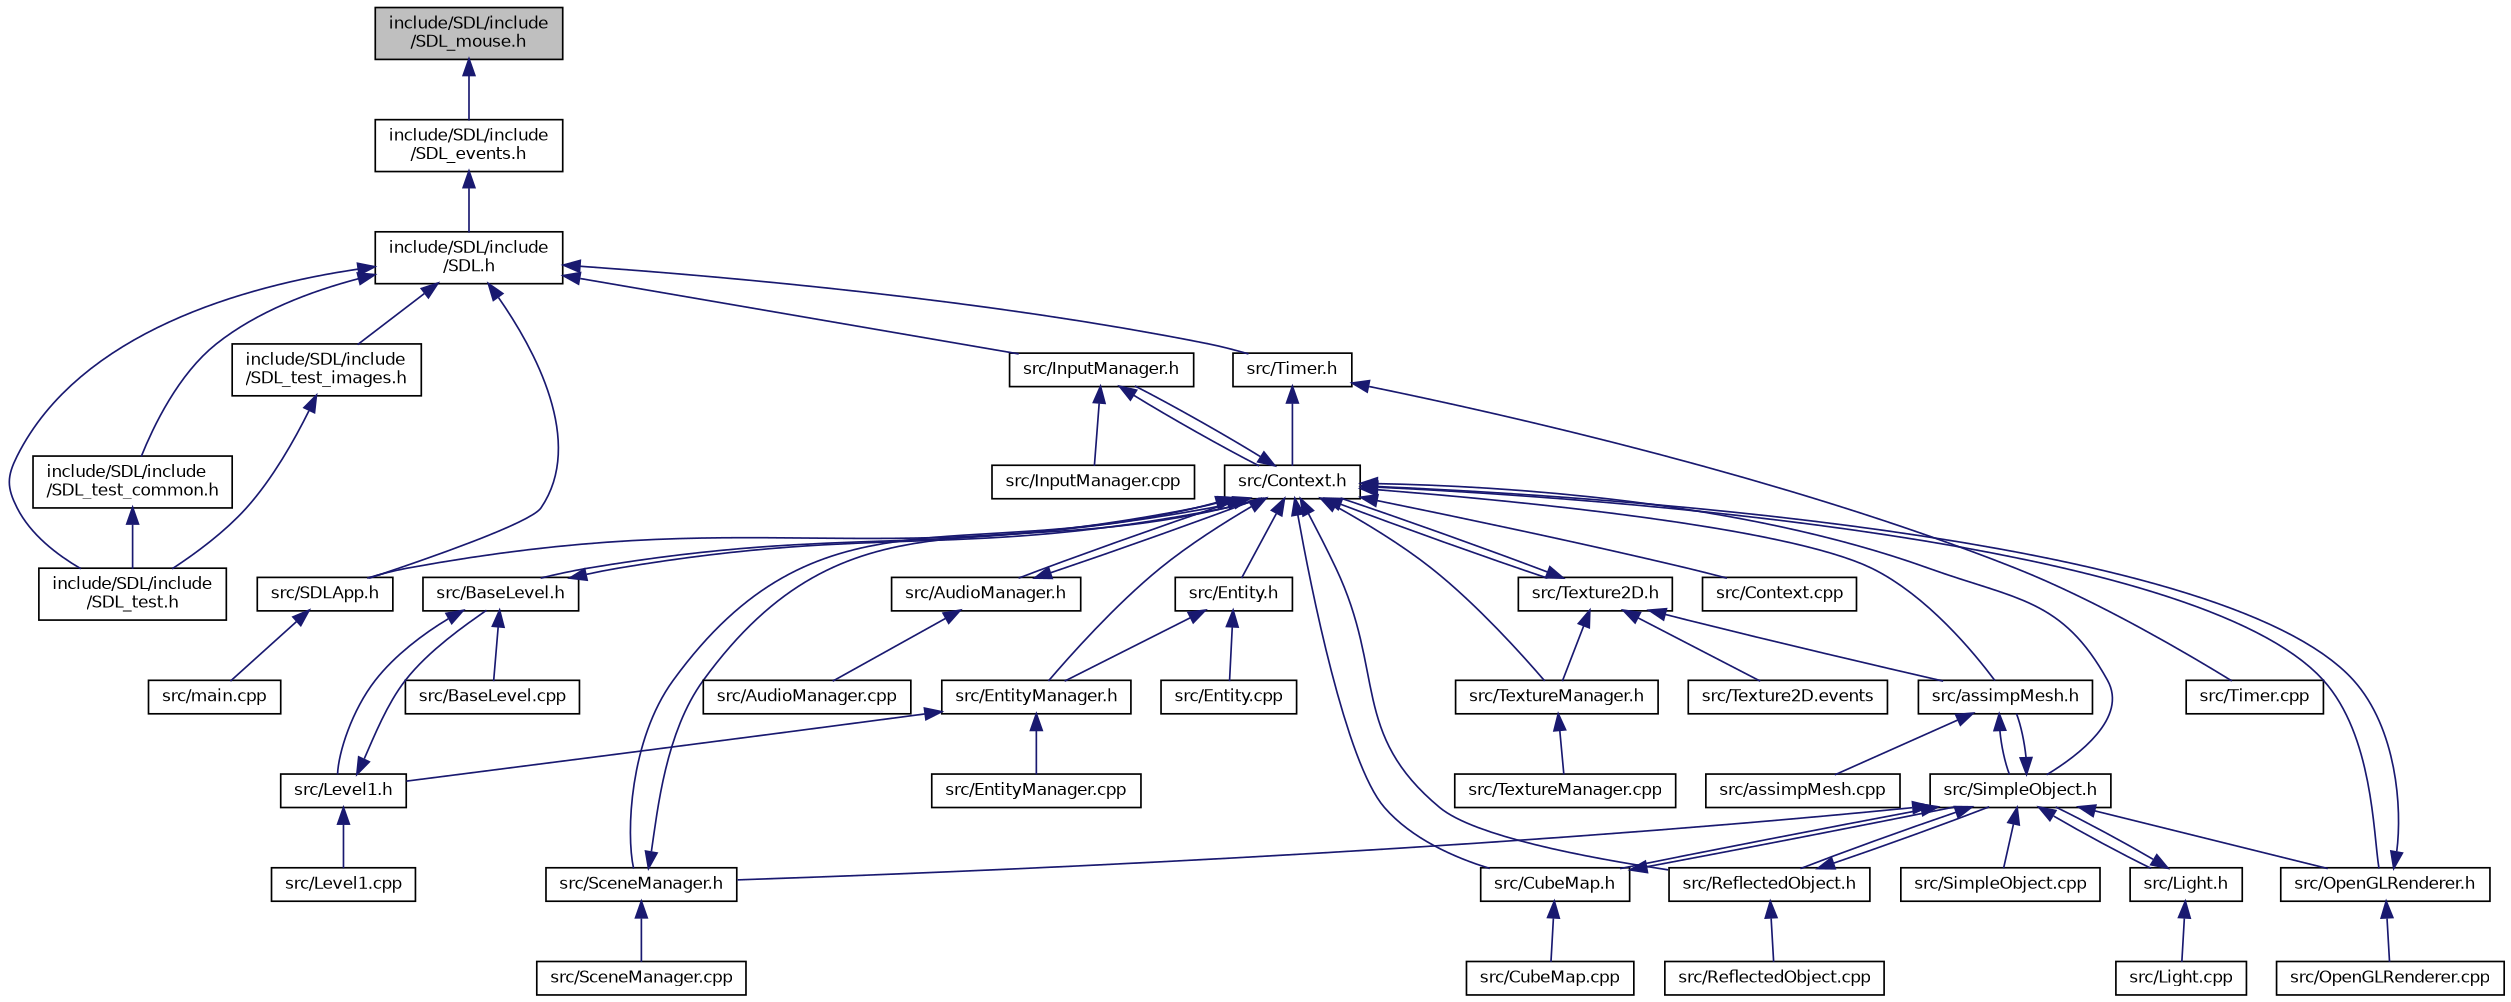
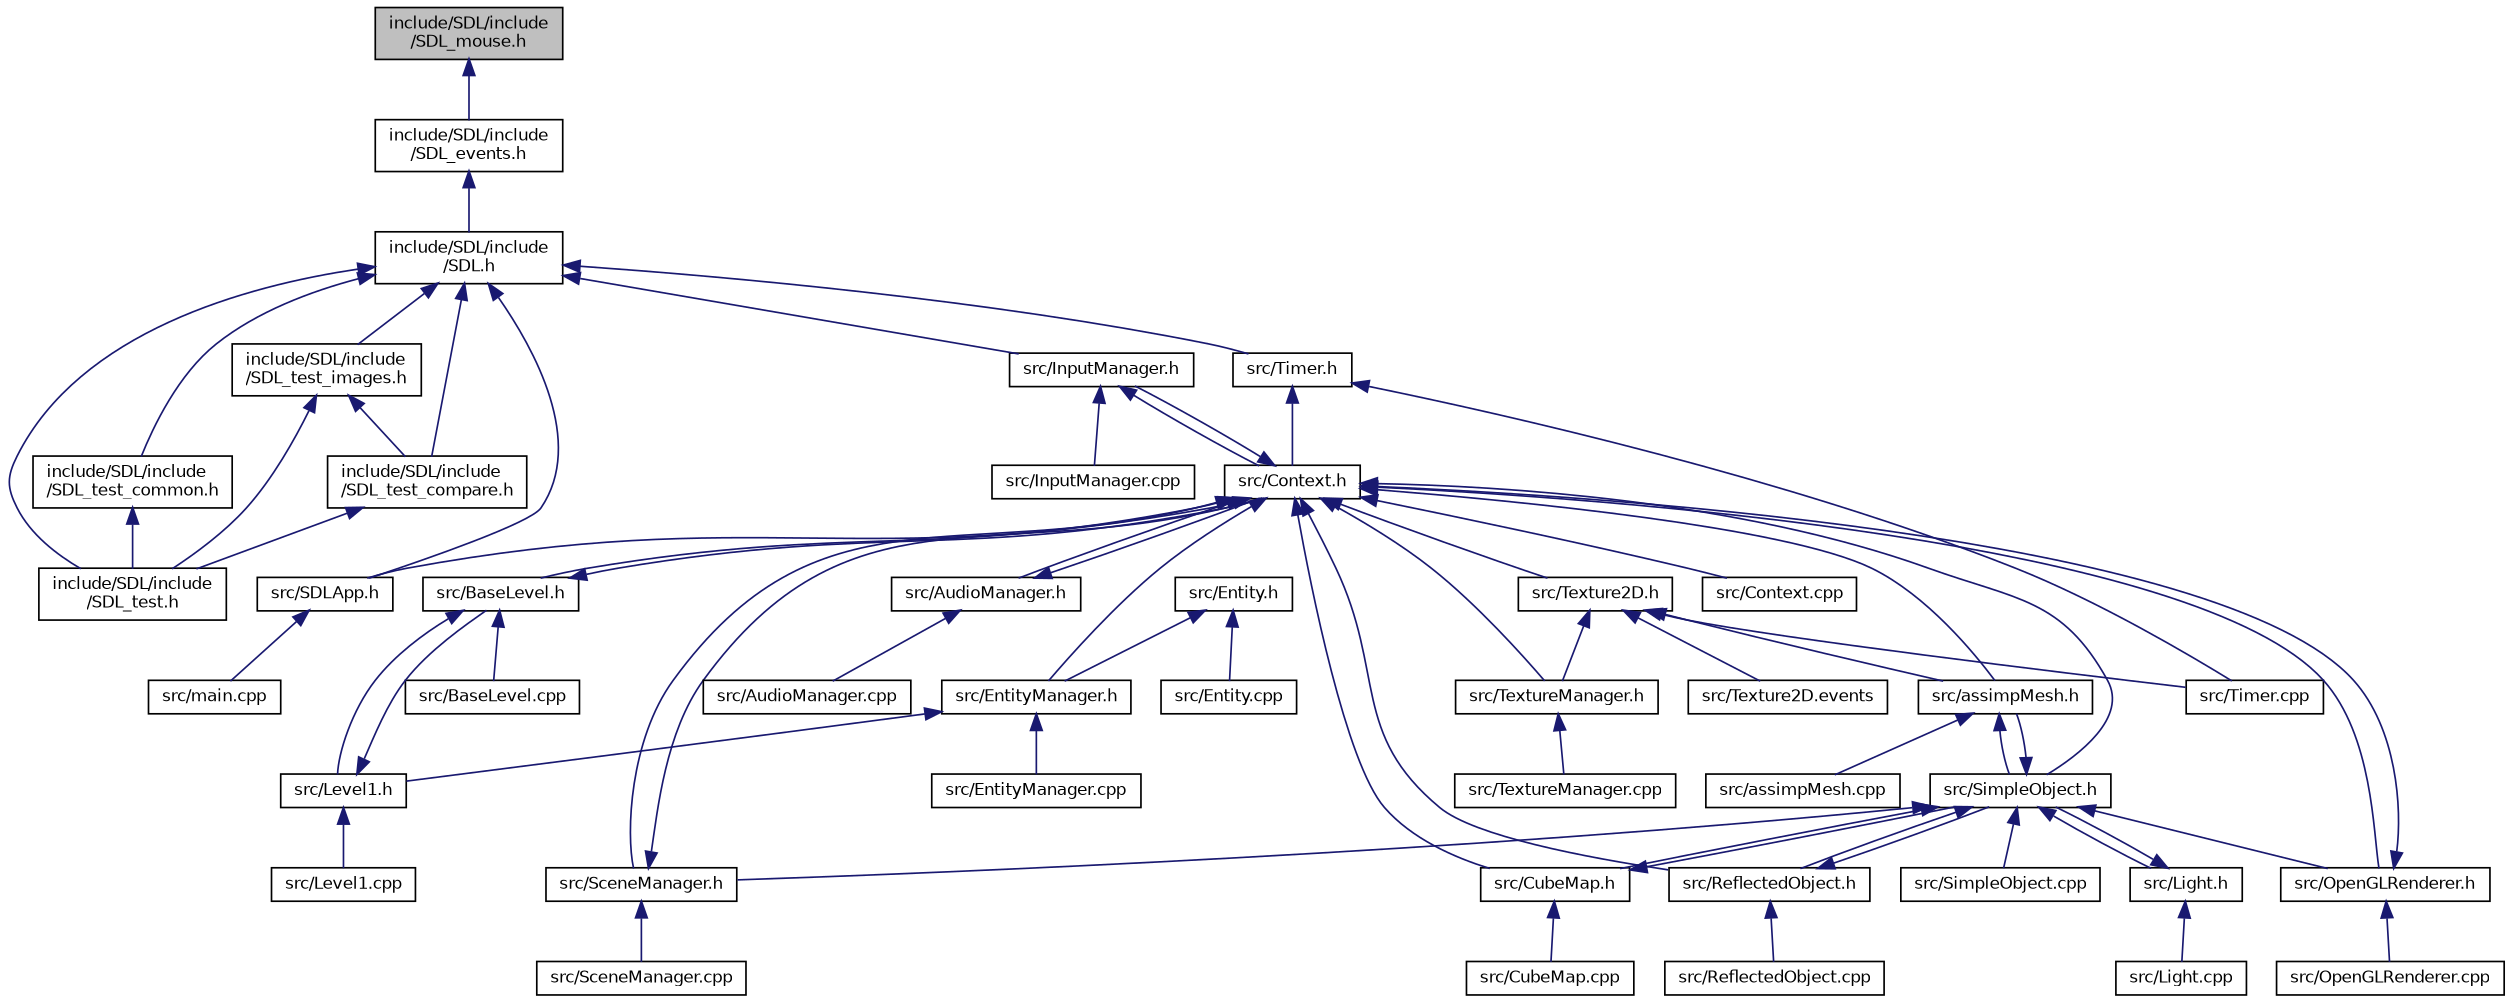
none -> (427, 482)
(1444, 534) -> (1923, 655)
(1259, 546) -> none
